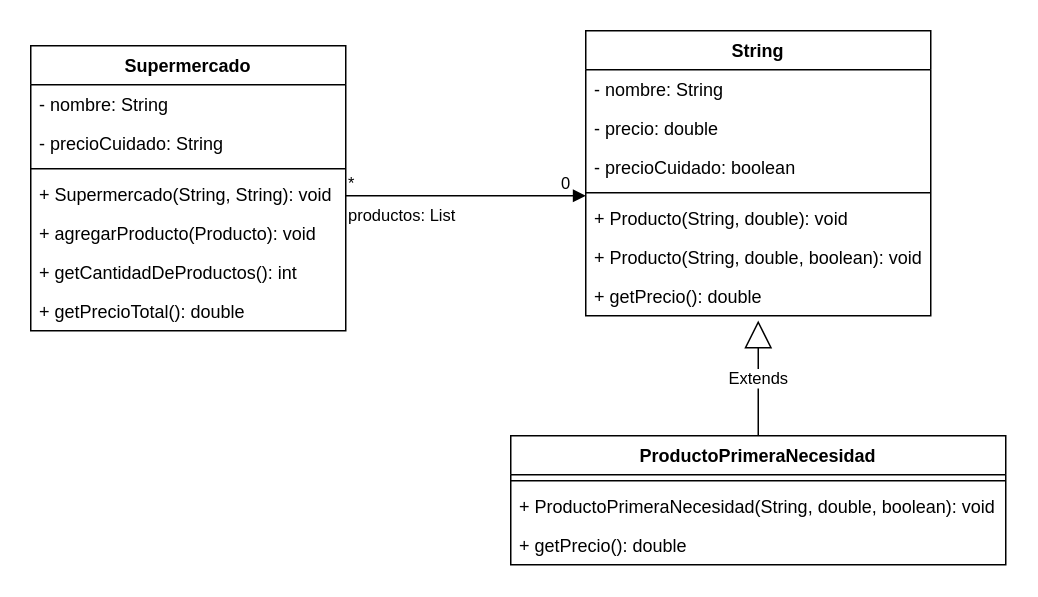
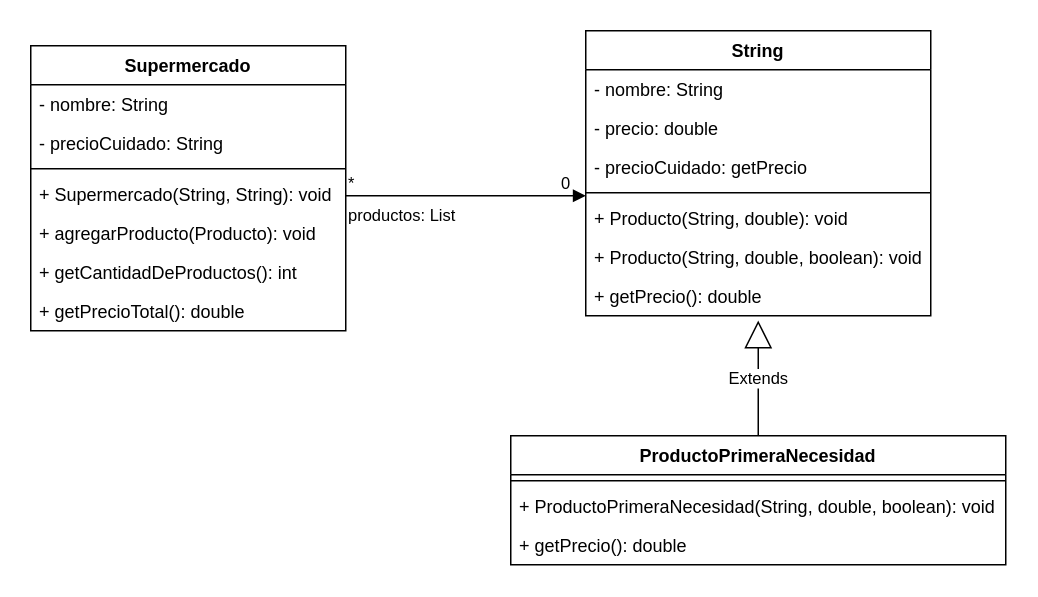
(702, 169) -> (712, 169)
